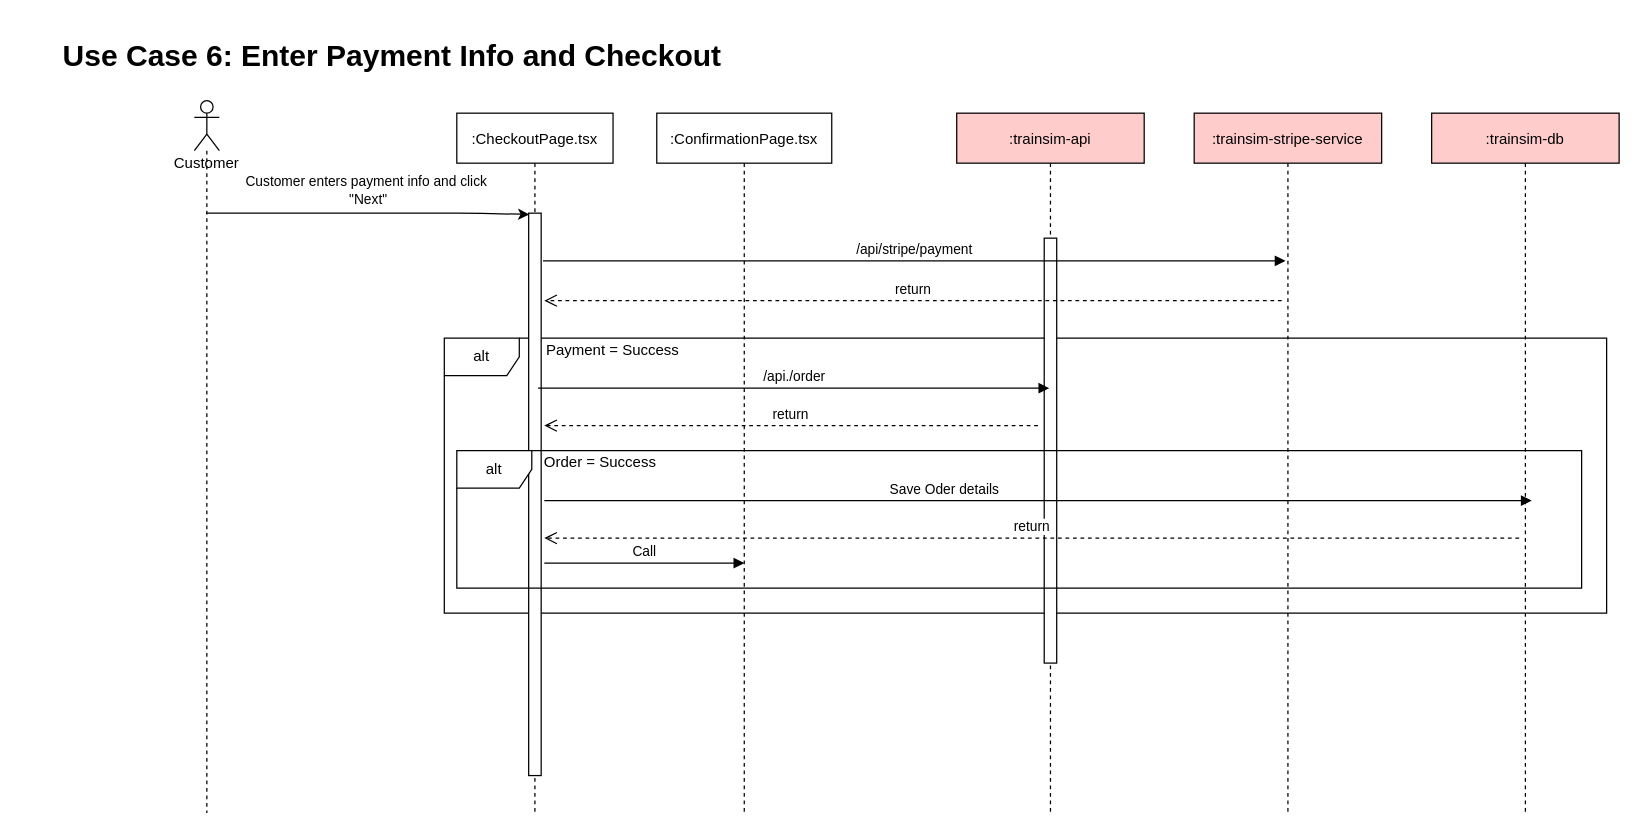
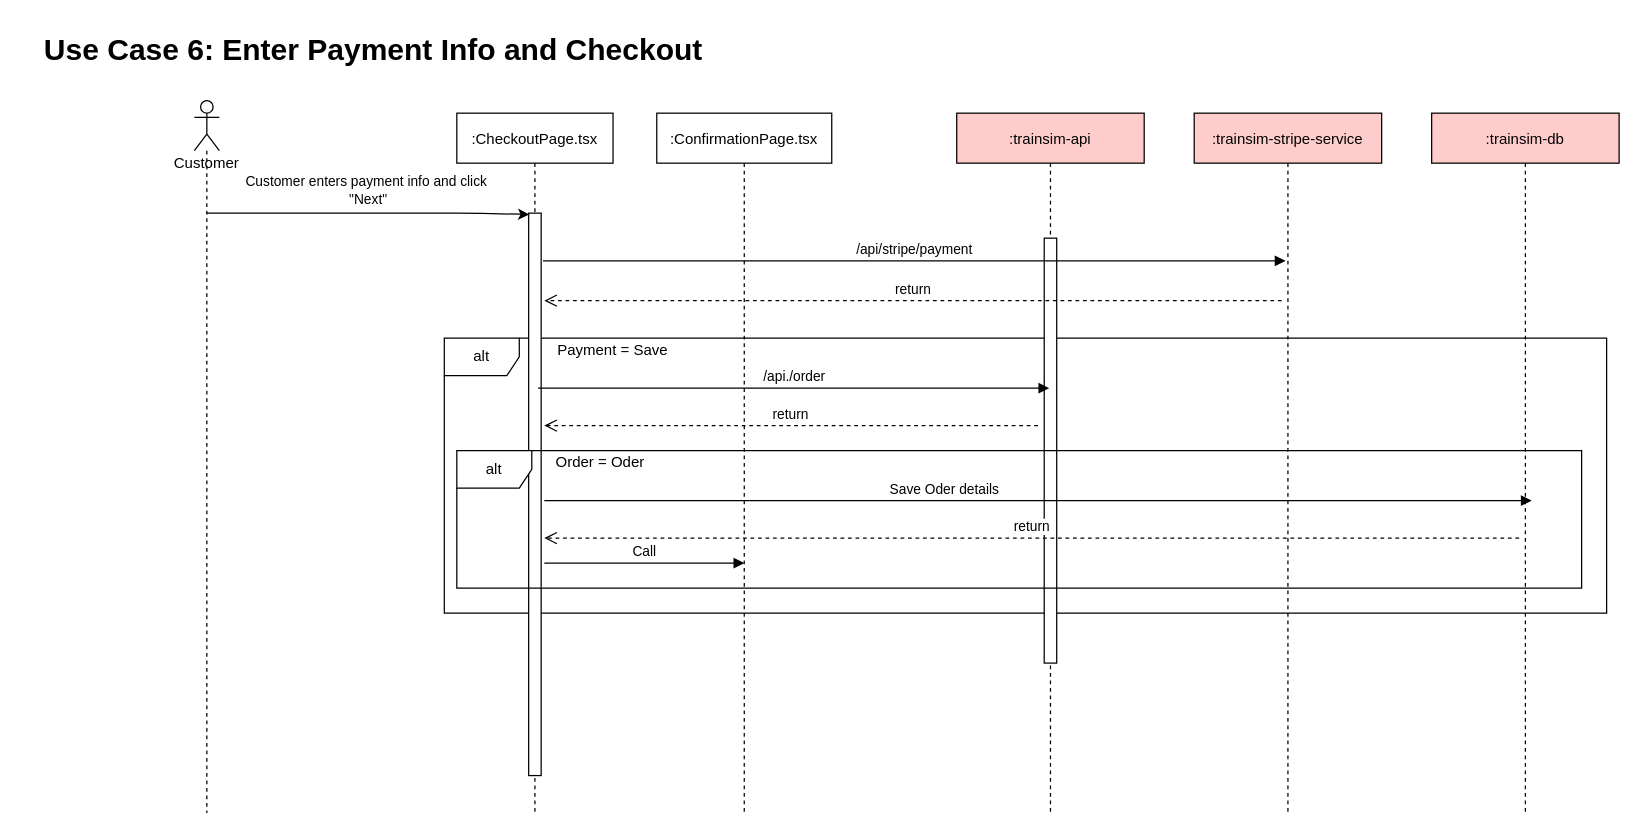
(391, 57) -> (373, 51)
(613, 351) -> (613, 351)
(601, 463) -> (601, 463)
